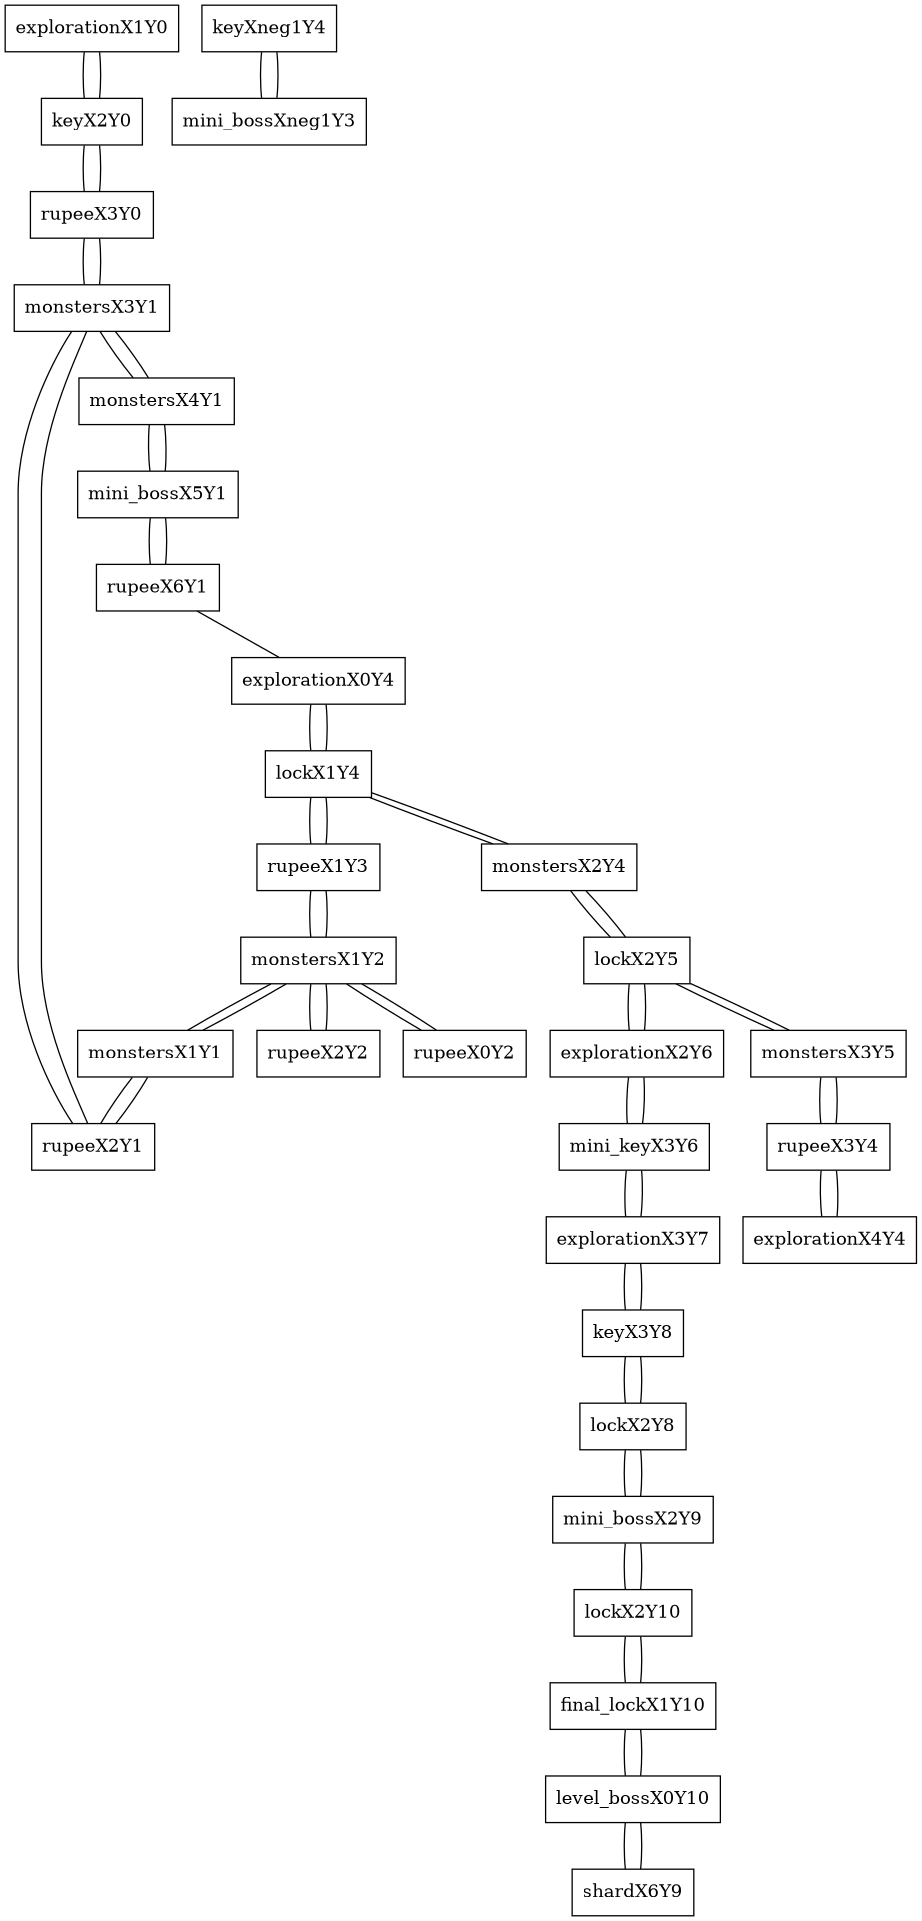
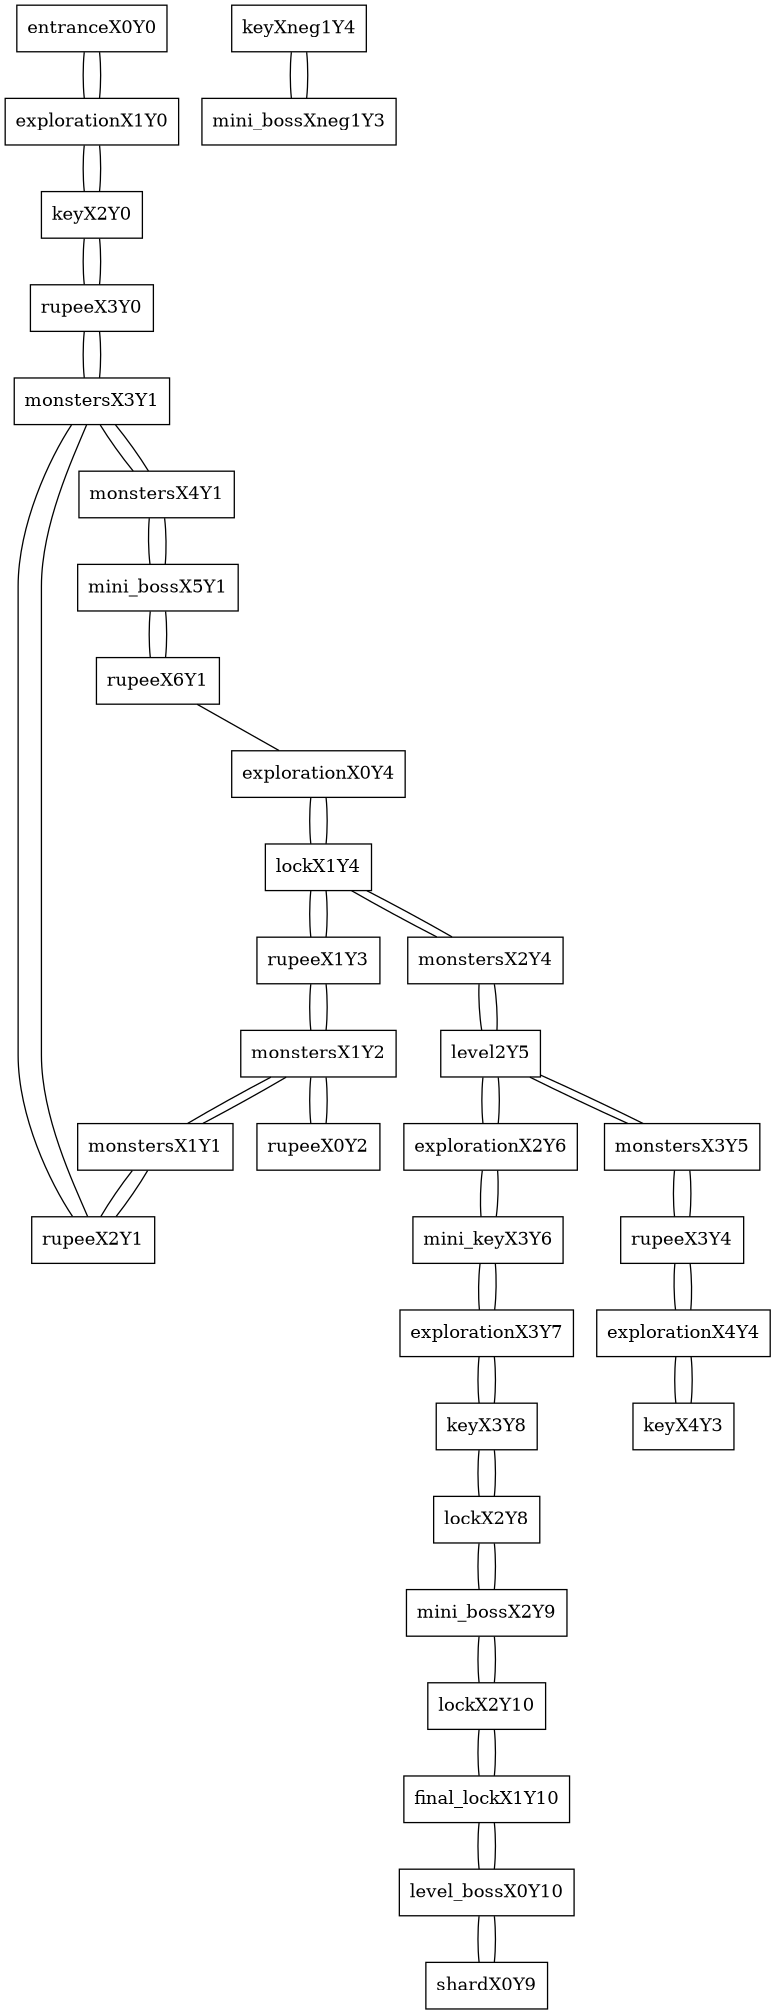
none -> (92, 28)
(637, 960) -> (491, 1054)
(318, 1054) -> none
none -> (683, 1426)
(633, 1892) -> (487, 1986)
